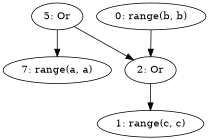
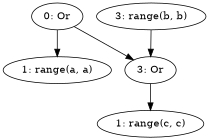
(57, 16) -> (57, 16)
(151, 16) -> (151, 16)
(57, 70) -> (57, 70)
(151, 70) -> (151, 70)
